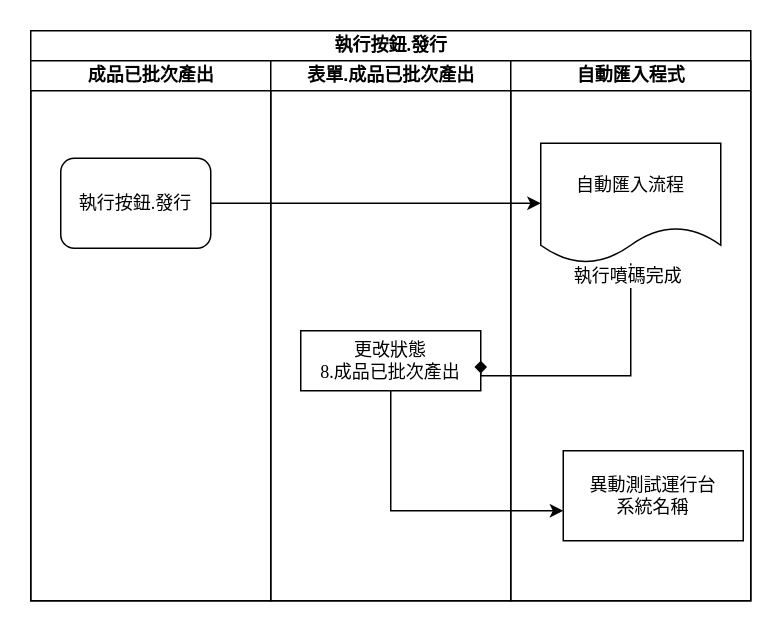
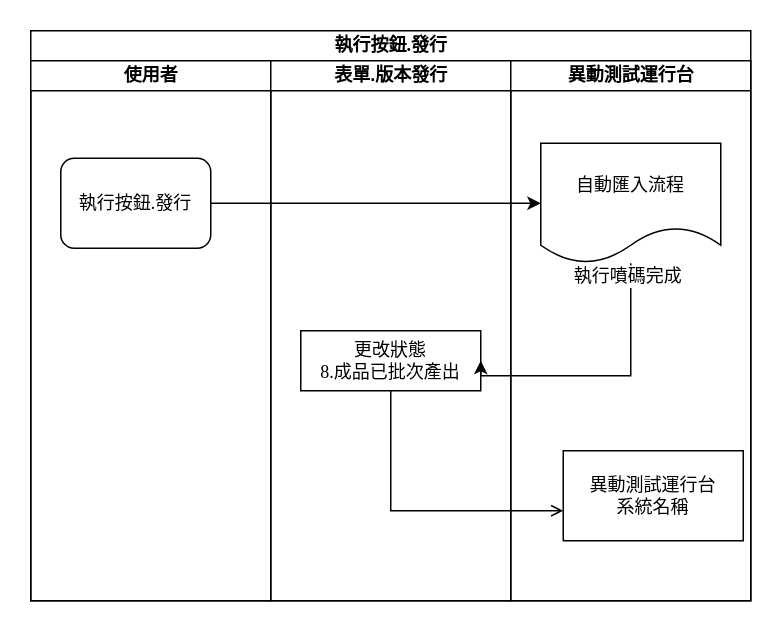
(152, 76) -> (152, 76)
(392, 76) -> (392, 76)
(632, 76) -> (632, 76)
(481, 373) -> (481, 371)
(552, 511) -> (554, 511)
